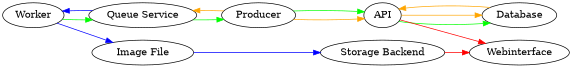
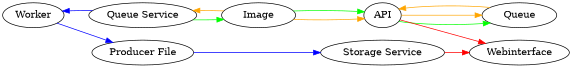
(259, 15) -> (259, 15)
(519, 15) -> (519, 15)
(74, 20) -> none
(143, 53) -> (143, 53)
(383, 53) -> (383, 53)
